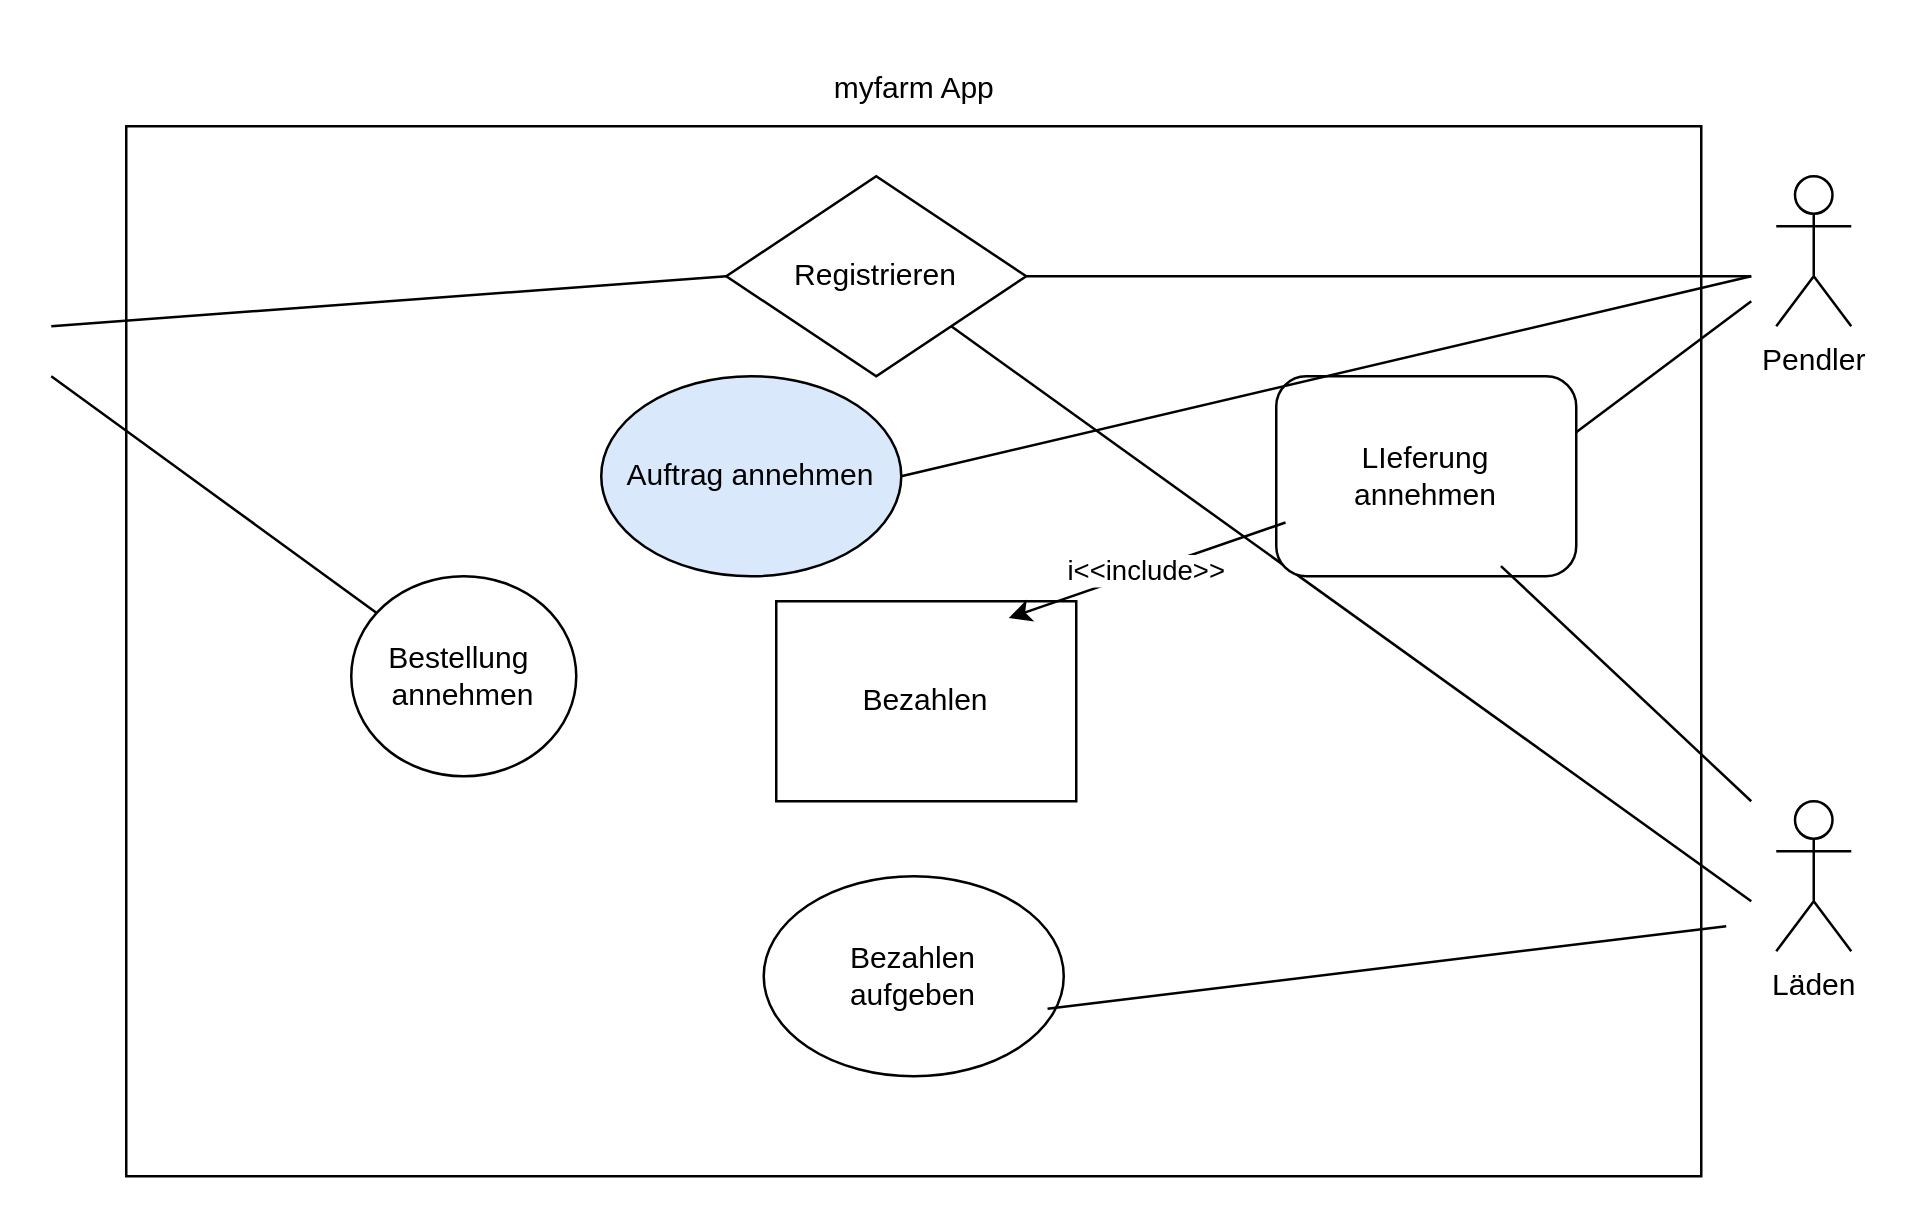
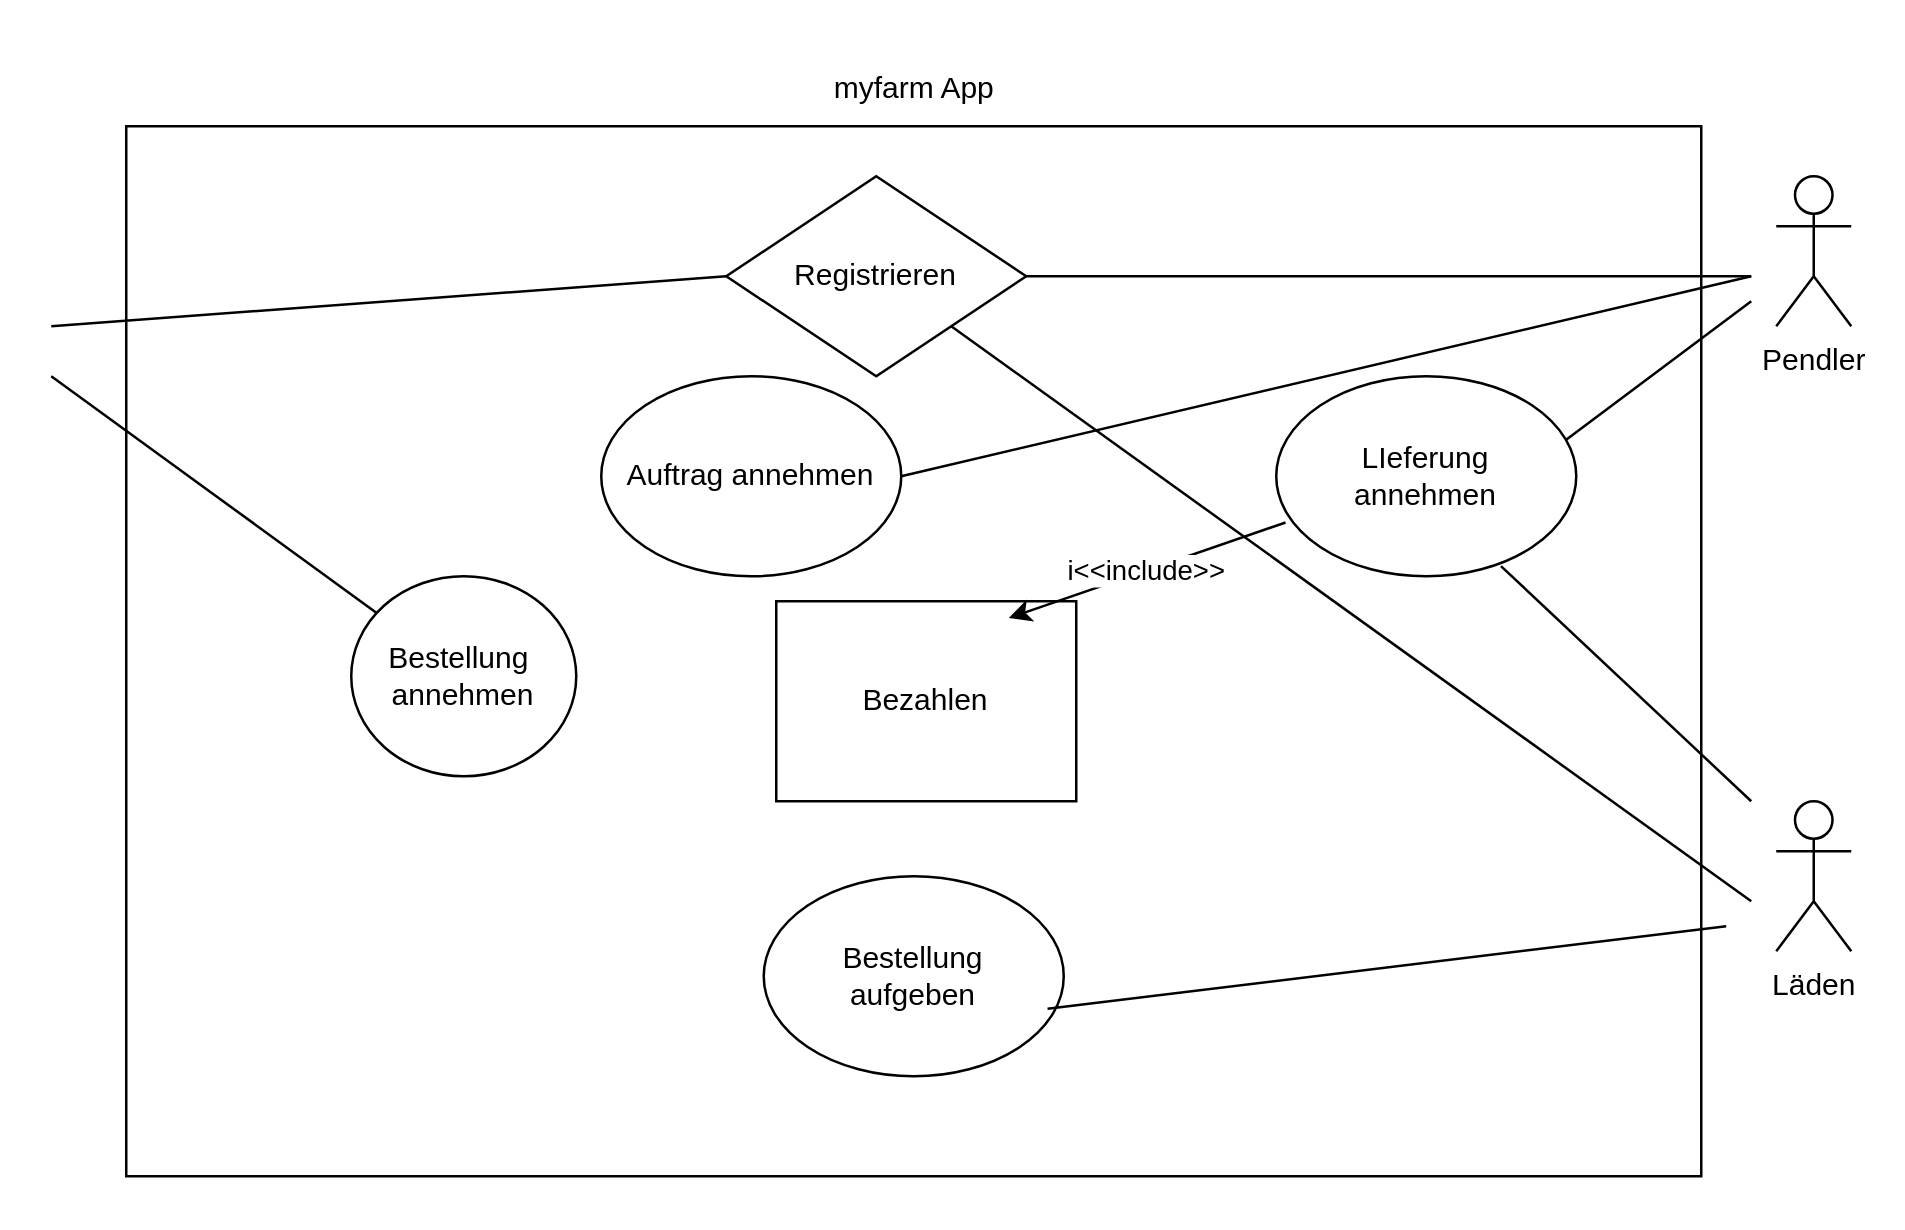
(751, 476) -> (751, 476)
(1426, 476) -> (1426, 476)
(914, 976) -> (914, 976)
